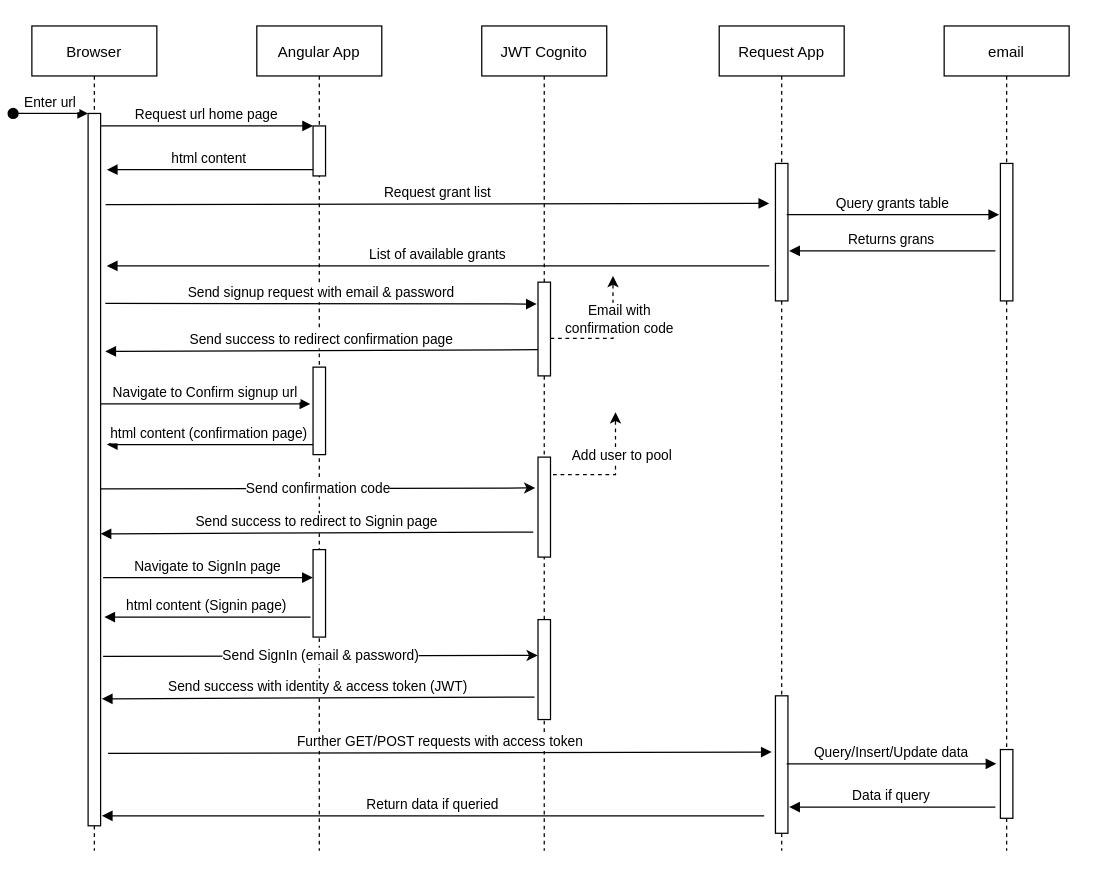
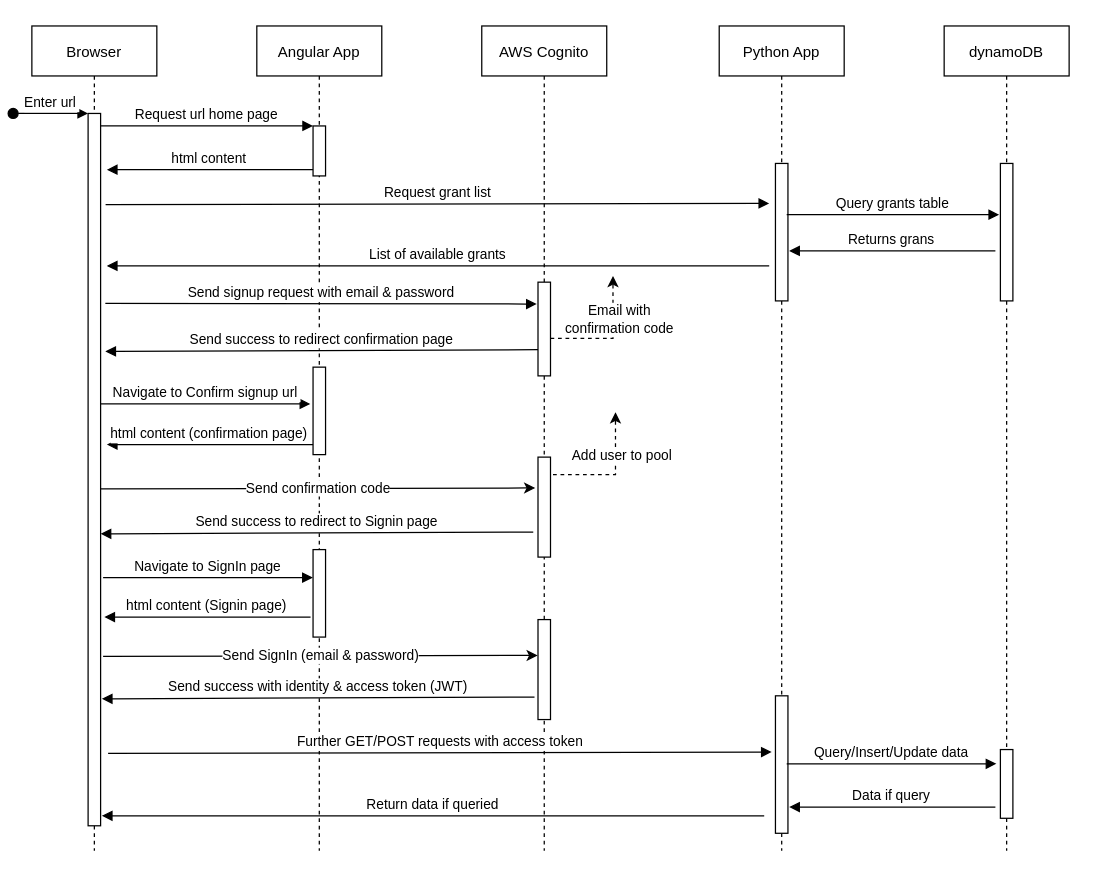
(544, 51) -> (544, 51)
(781, 51) -> (781, 51)
(1006, 51) -> (1006, 51)
